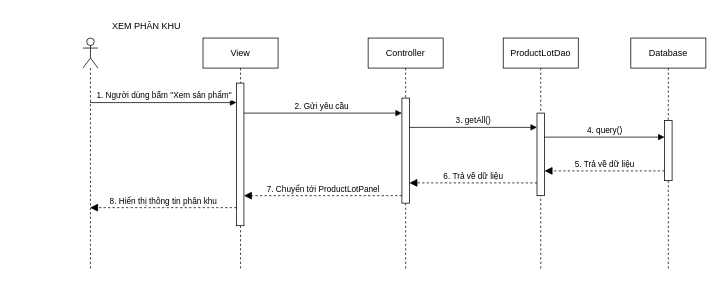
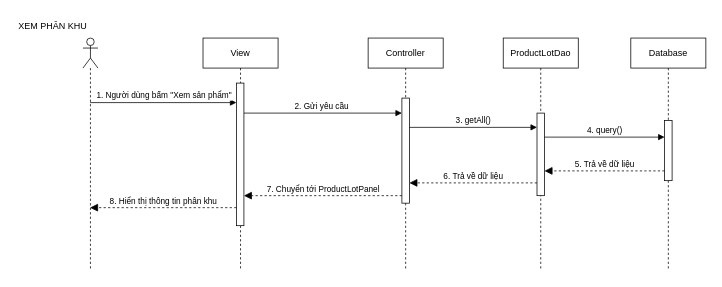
(147, 27) -> (53, 27)
